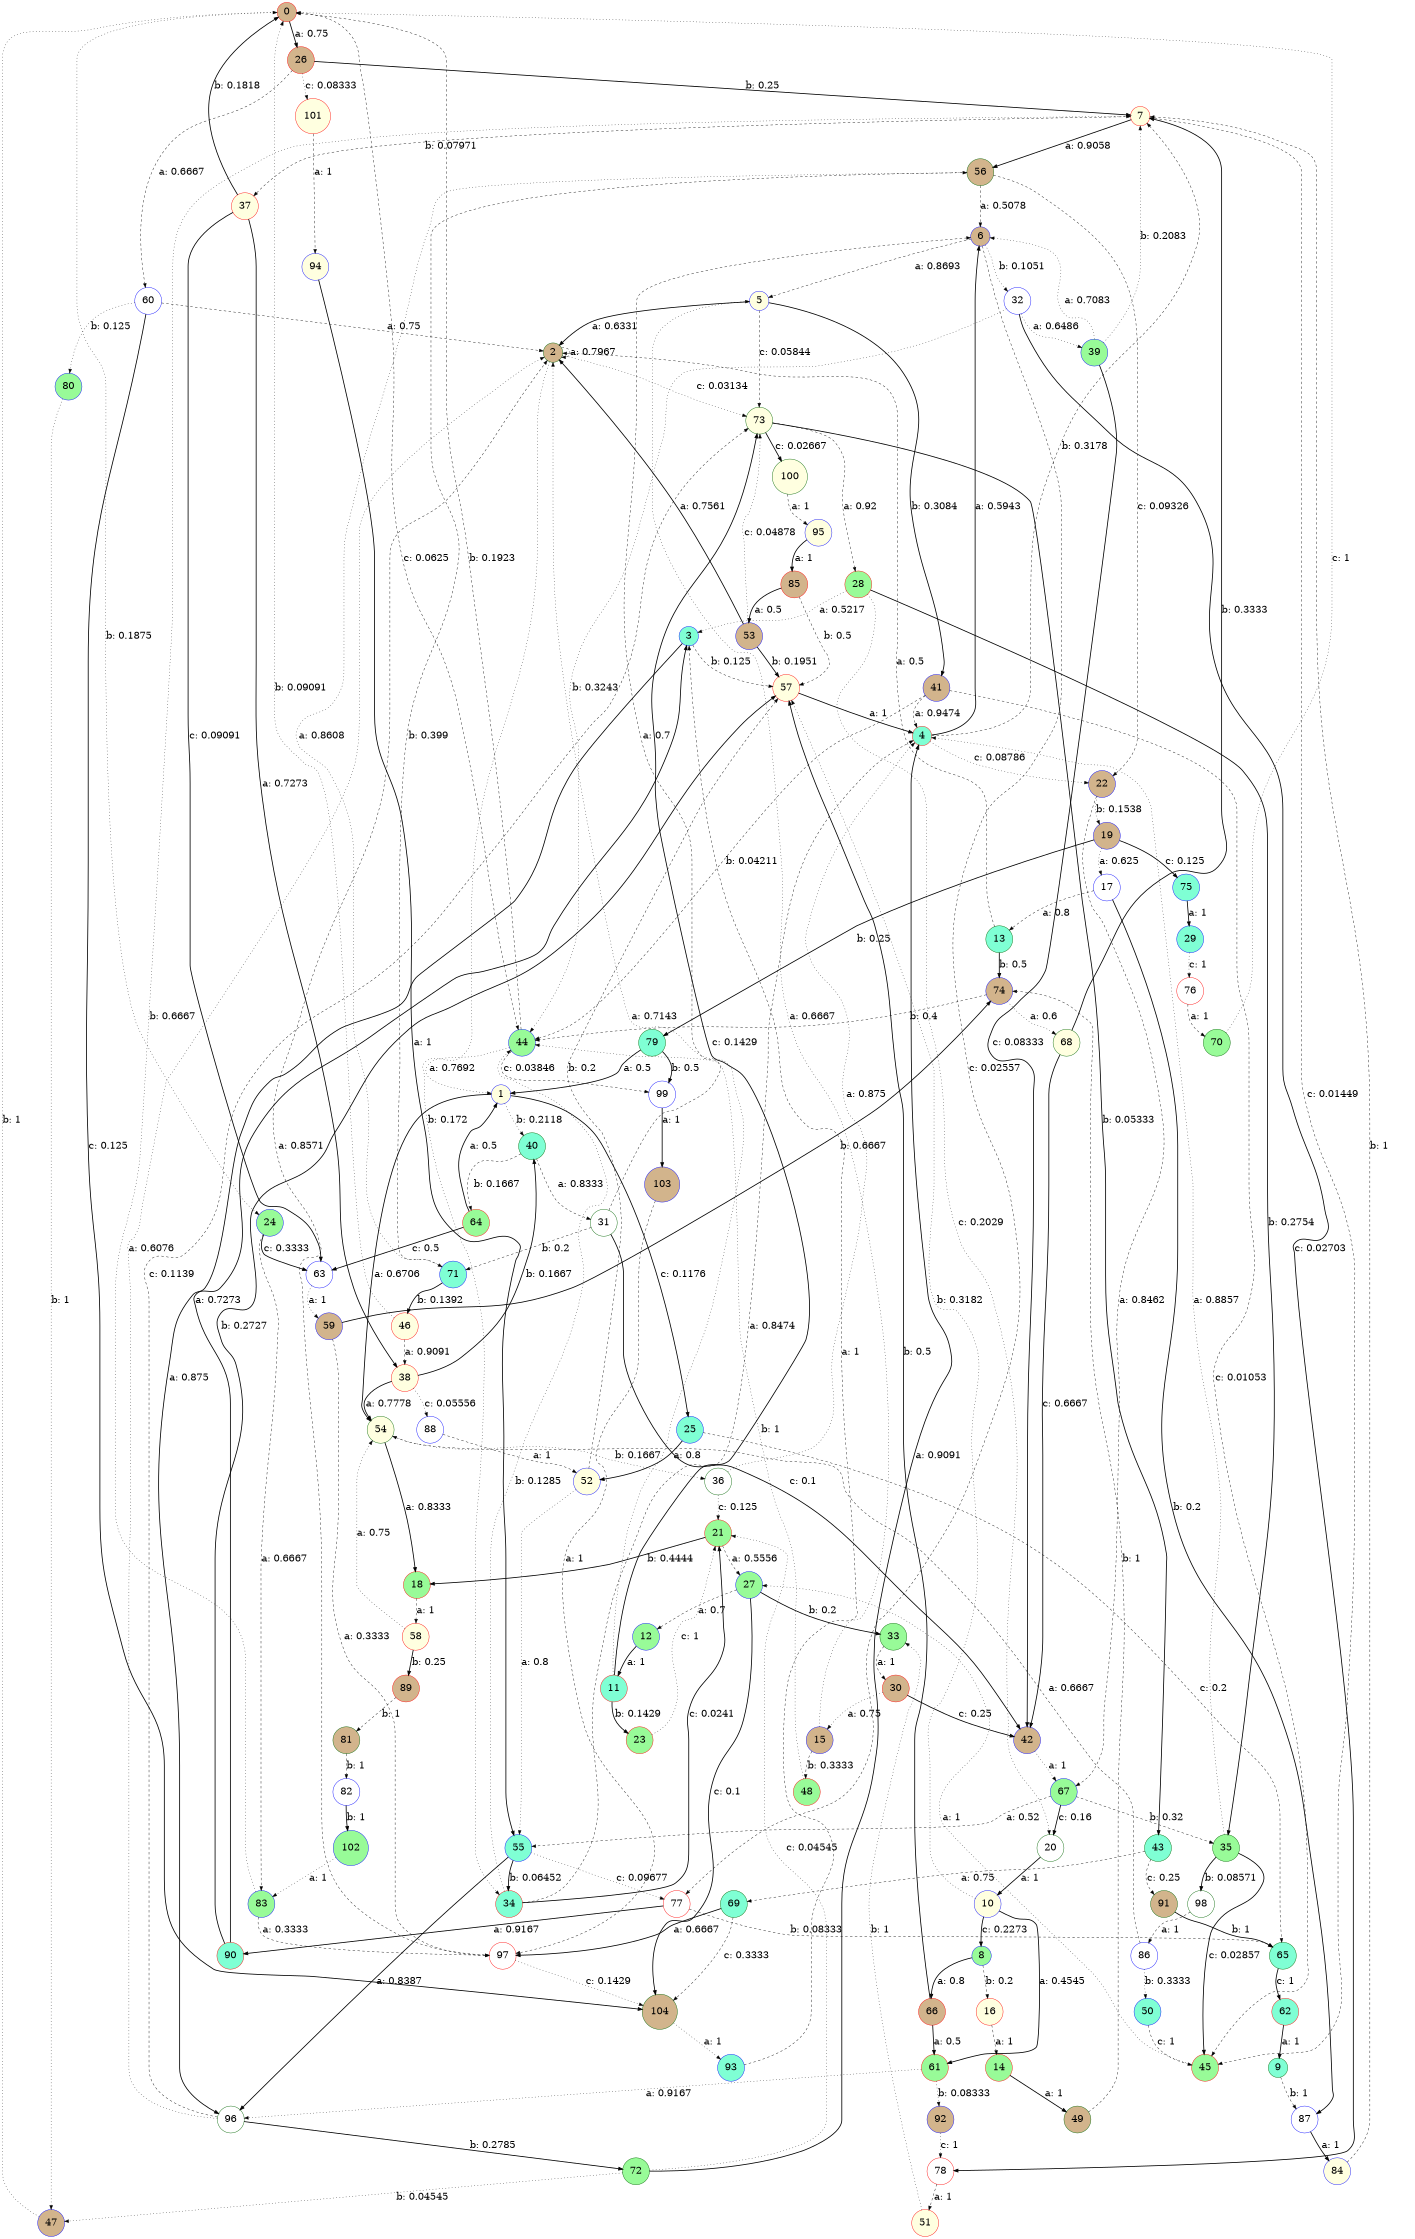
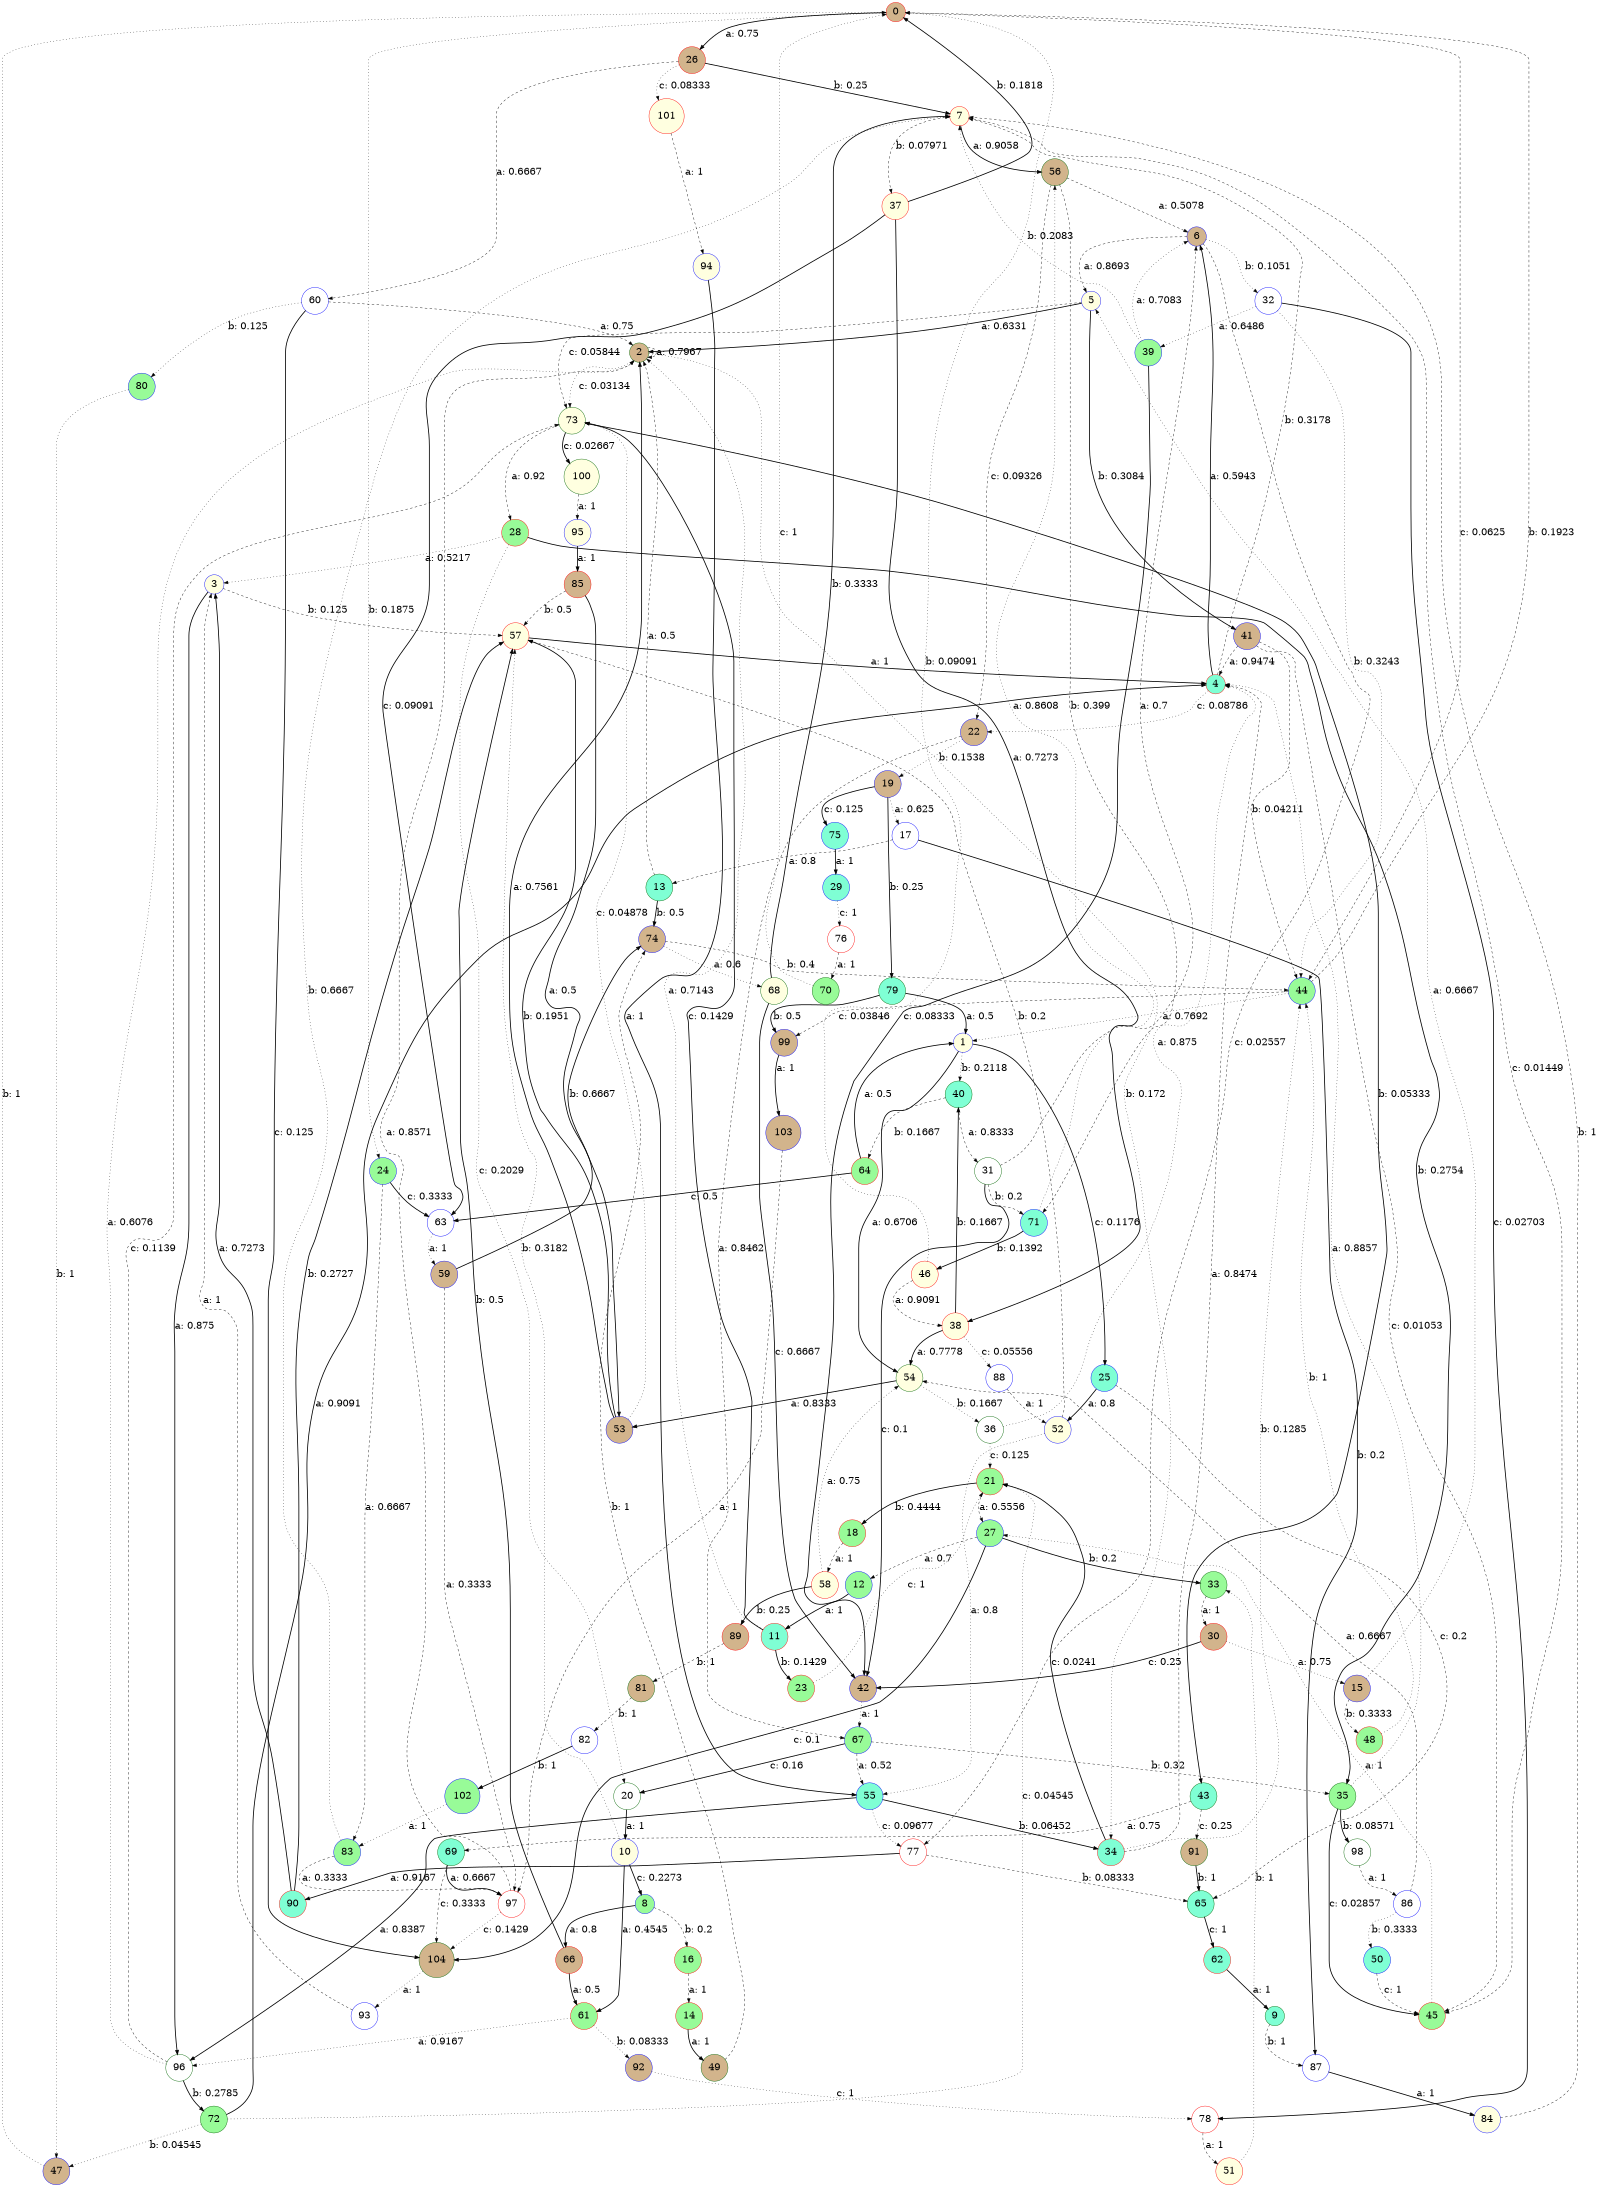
(689, 636) -> (214, 584)
(662, 1094) -> (784, 1043)
(403, 1504) -> (766, 1404)
(990, 2012) -> (688, 1960)
(731, 2068) -> (365, 2016)
